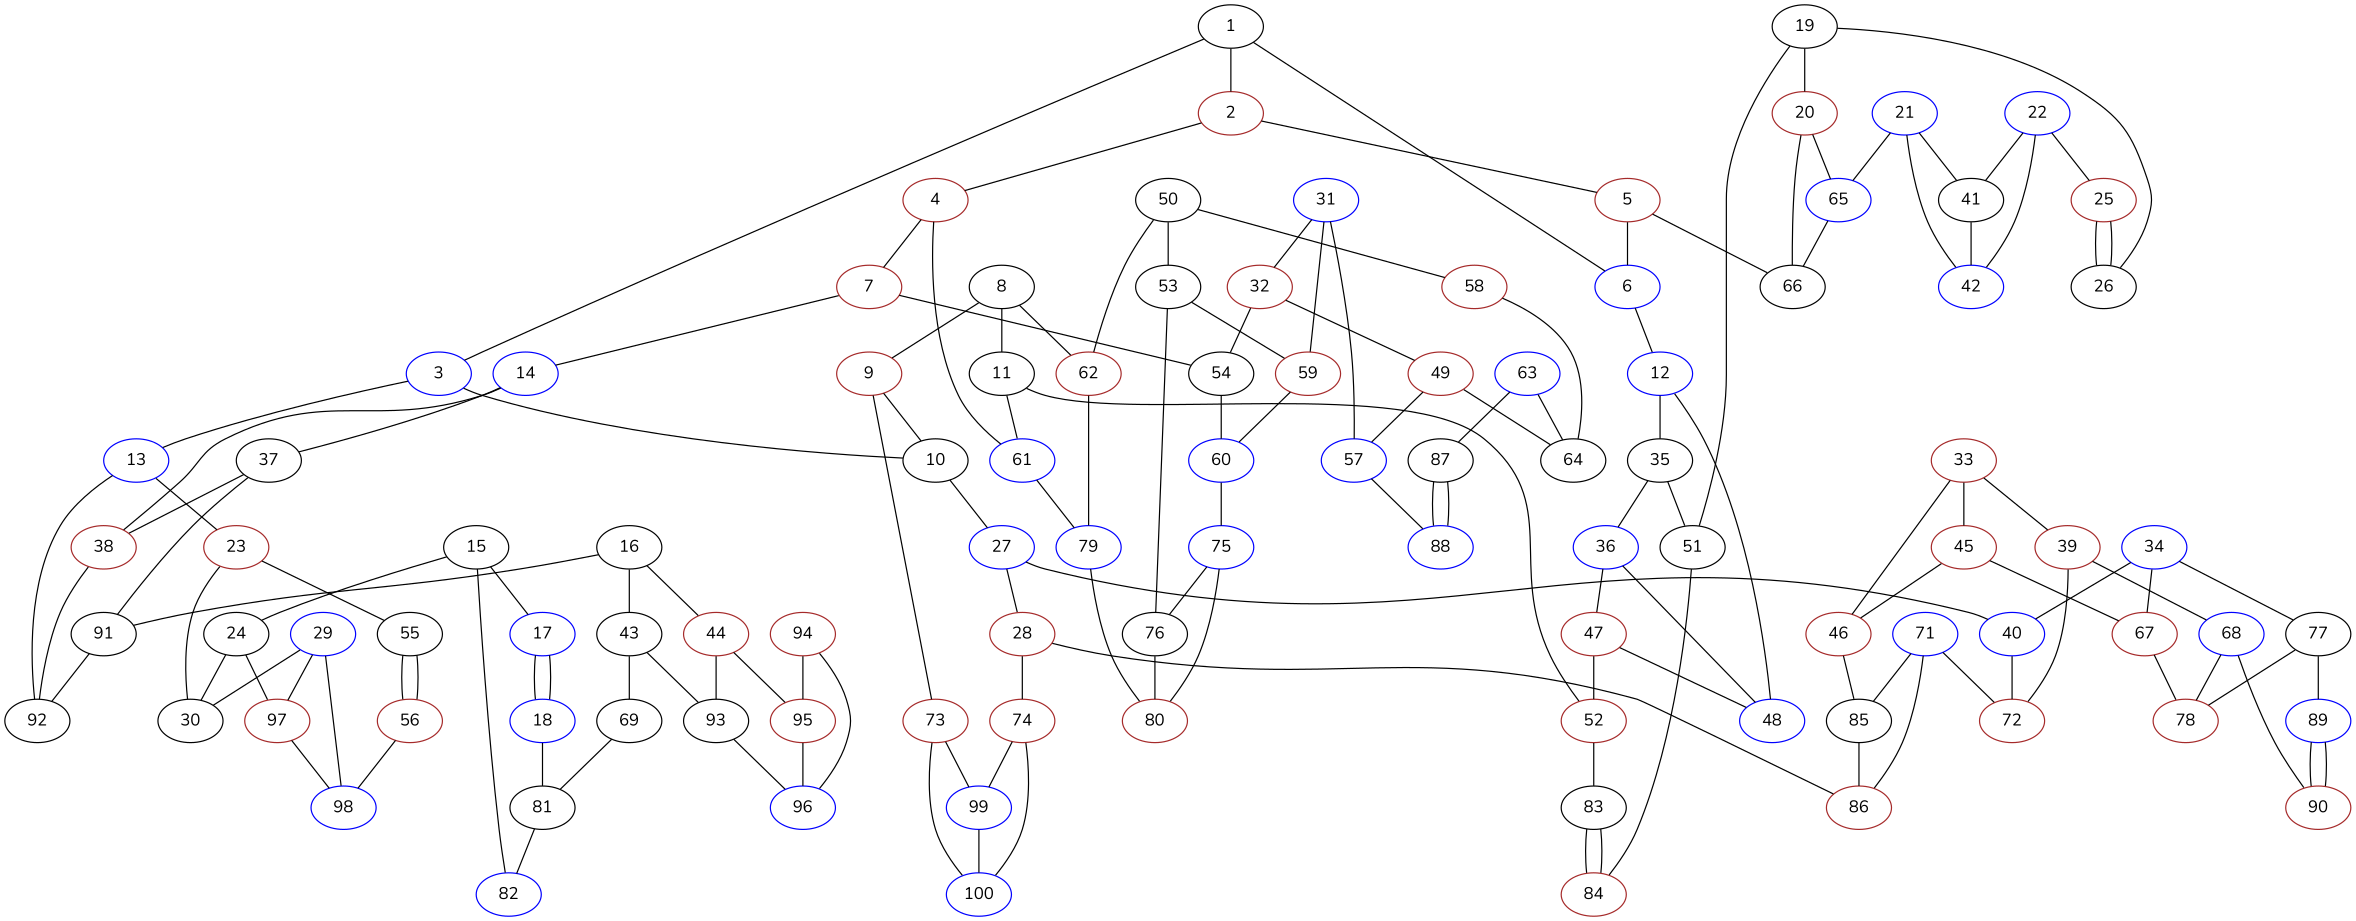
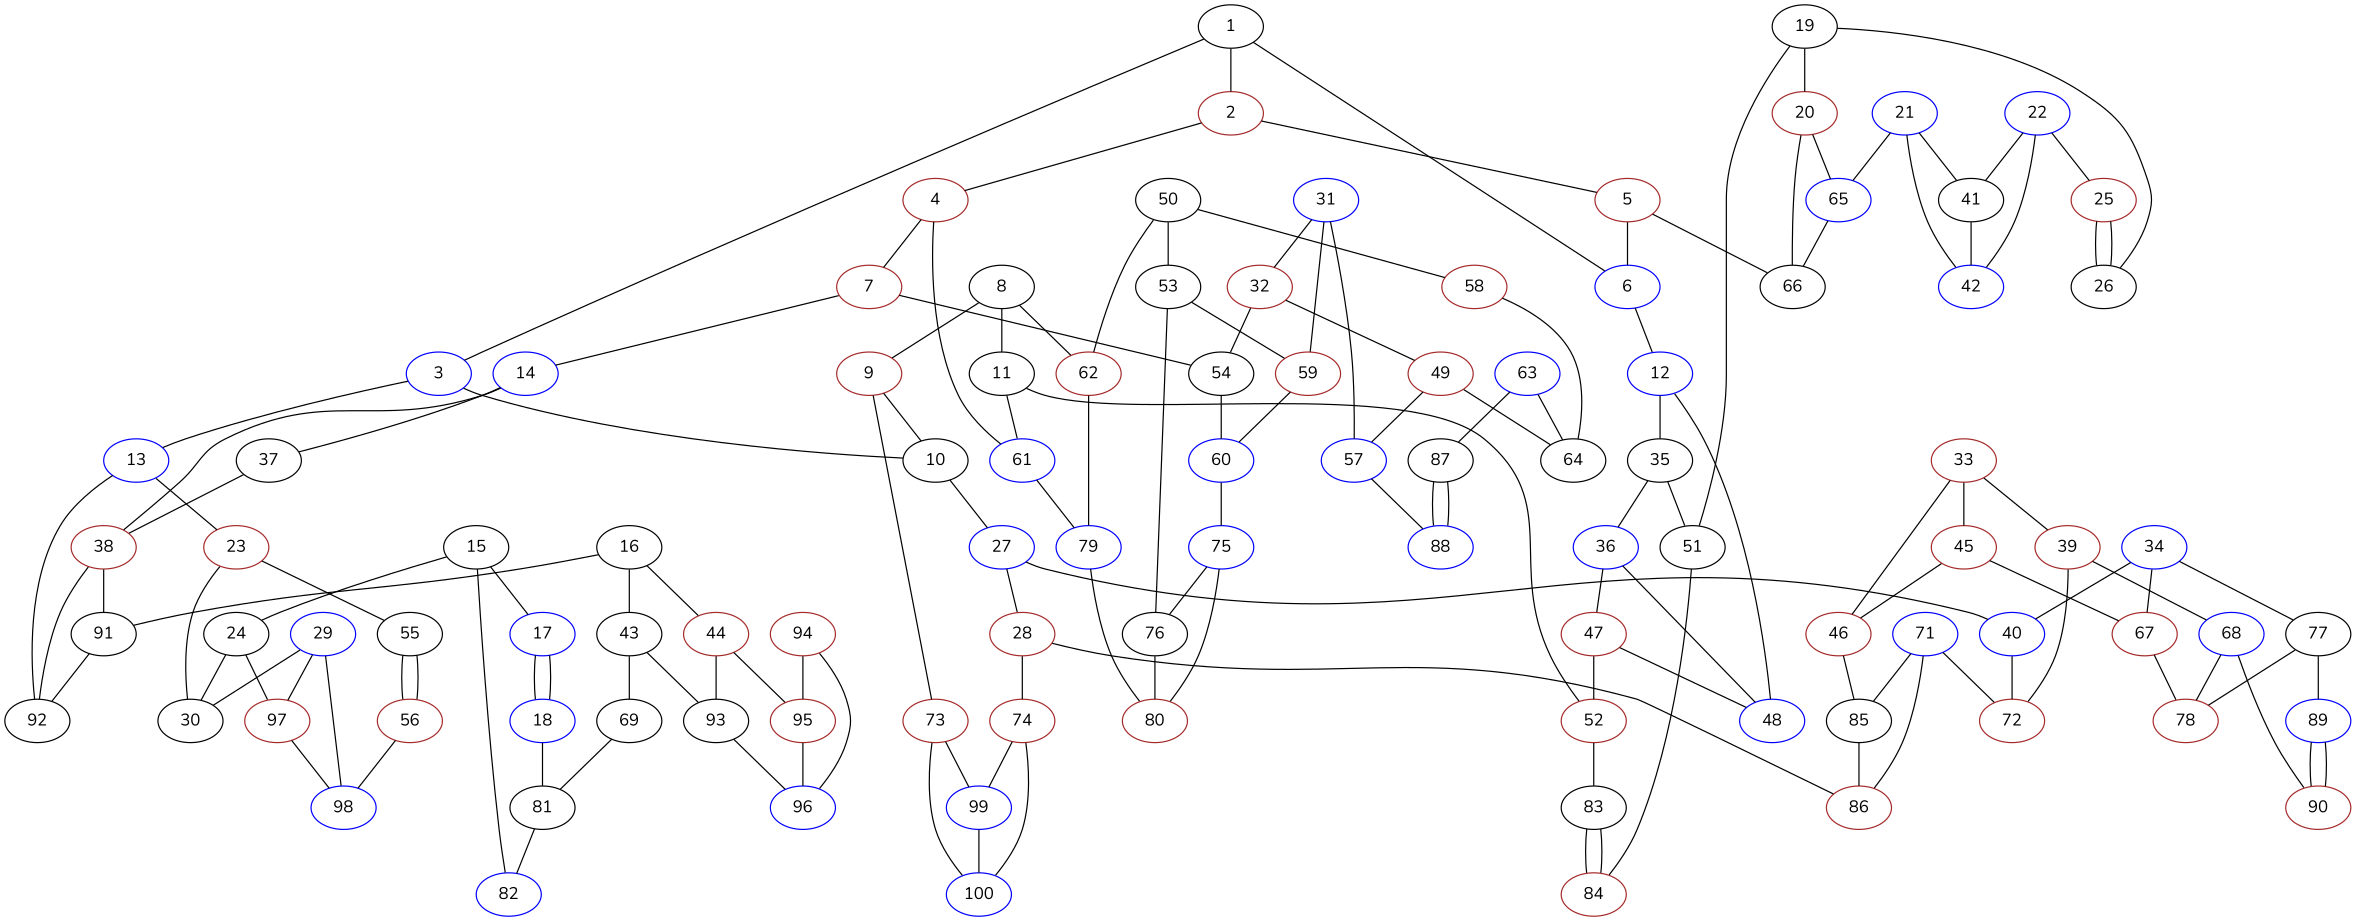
(178, 541) -> (104, 591)
